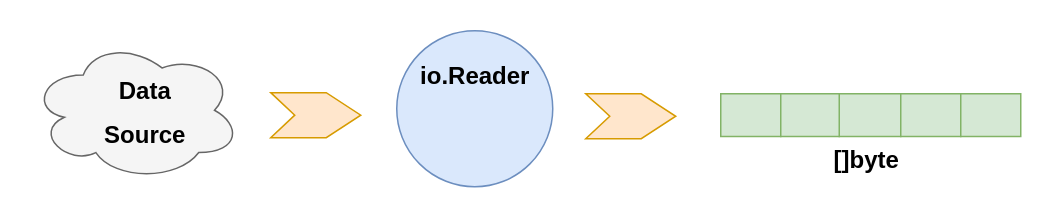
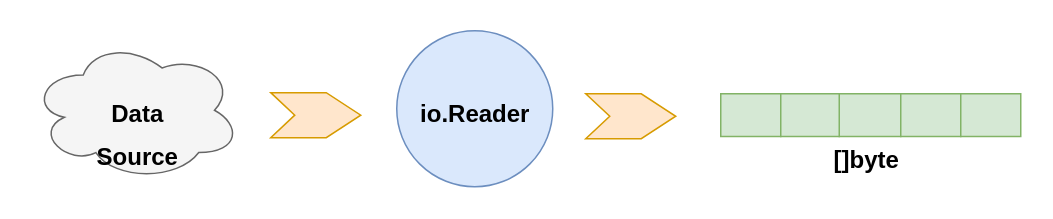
(475, 73) -> (475, 110)
(145, 109) -> (137, 131)
